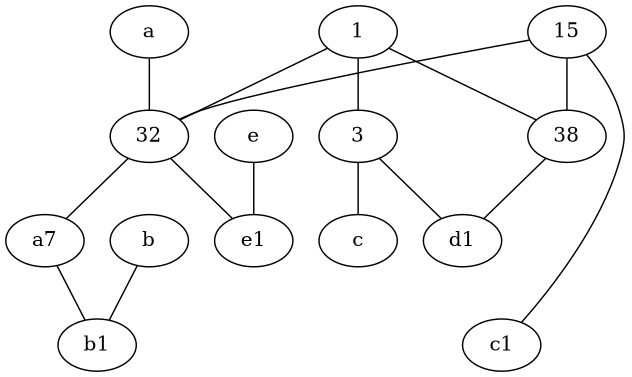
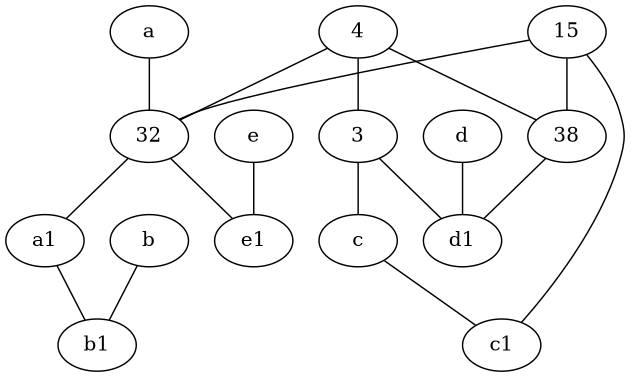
(358, 32) -> (358, 32)
none -> (463, 136)
(45, 241) -> (45, 241)
none -> (430, 293)
